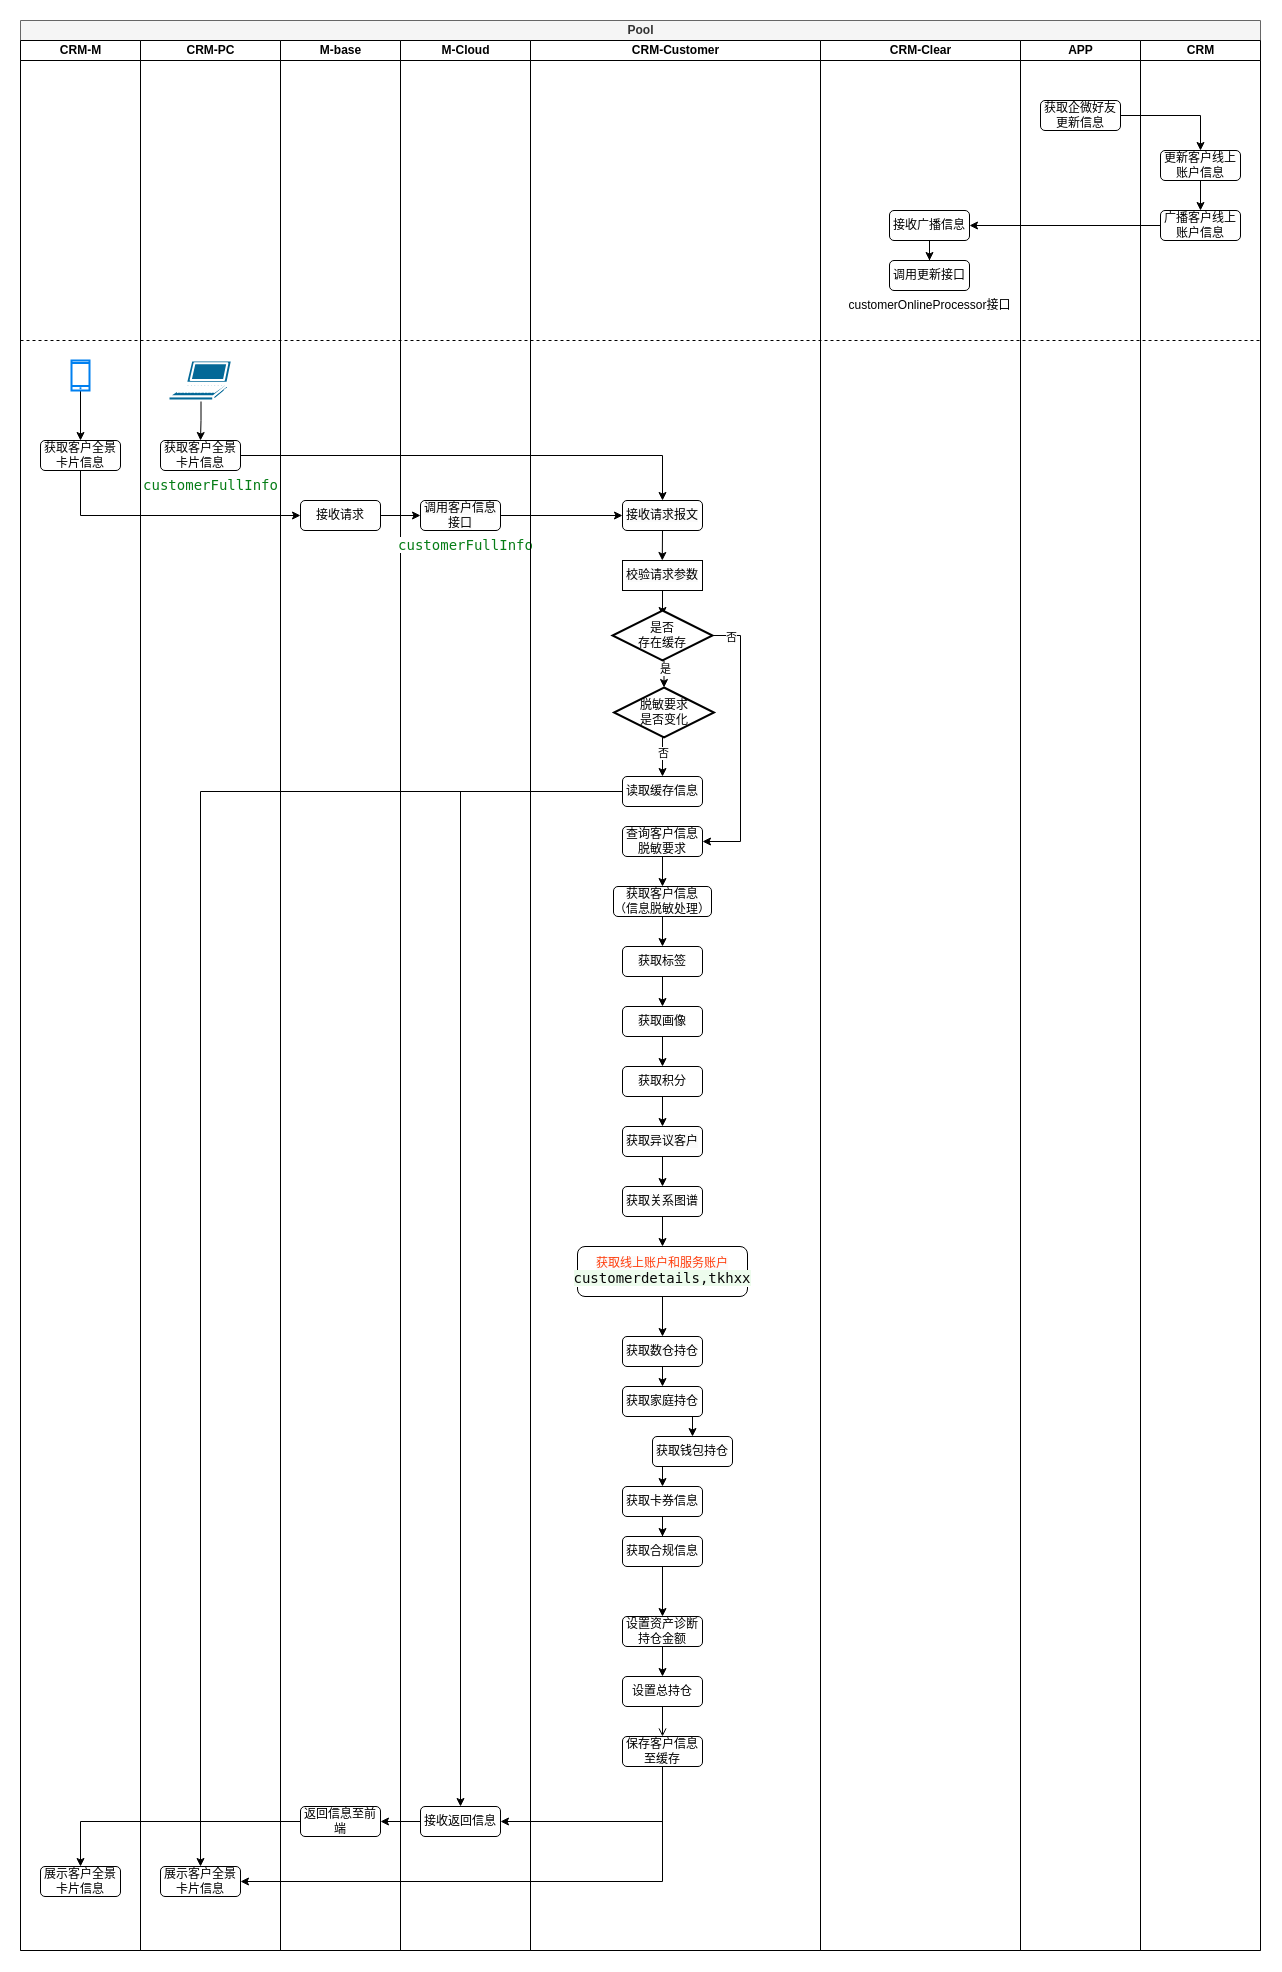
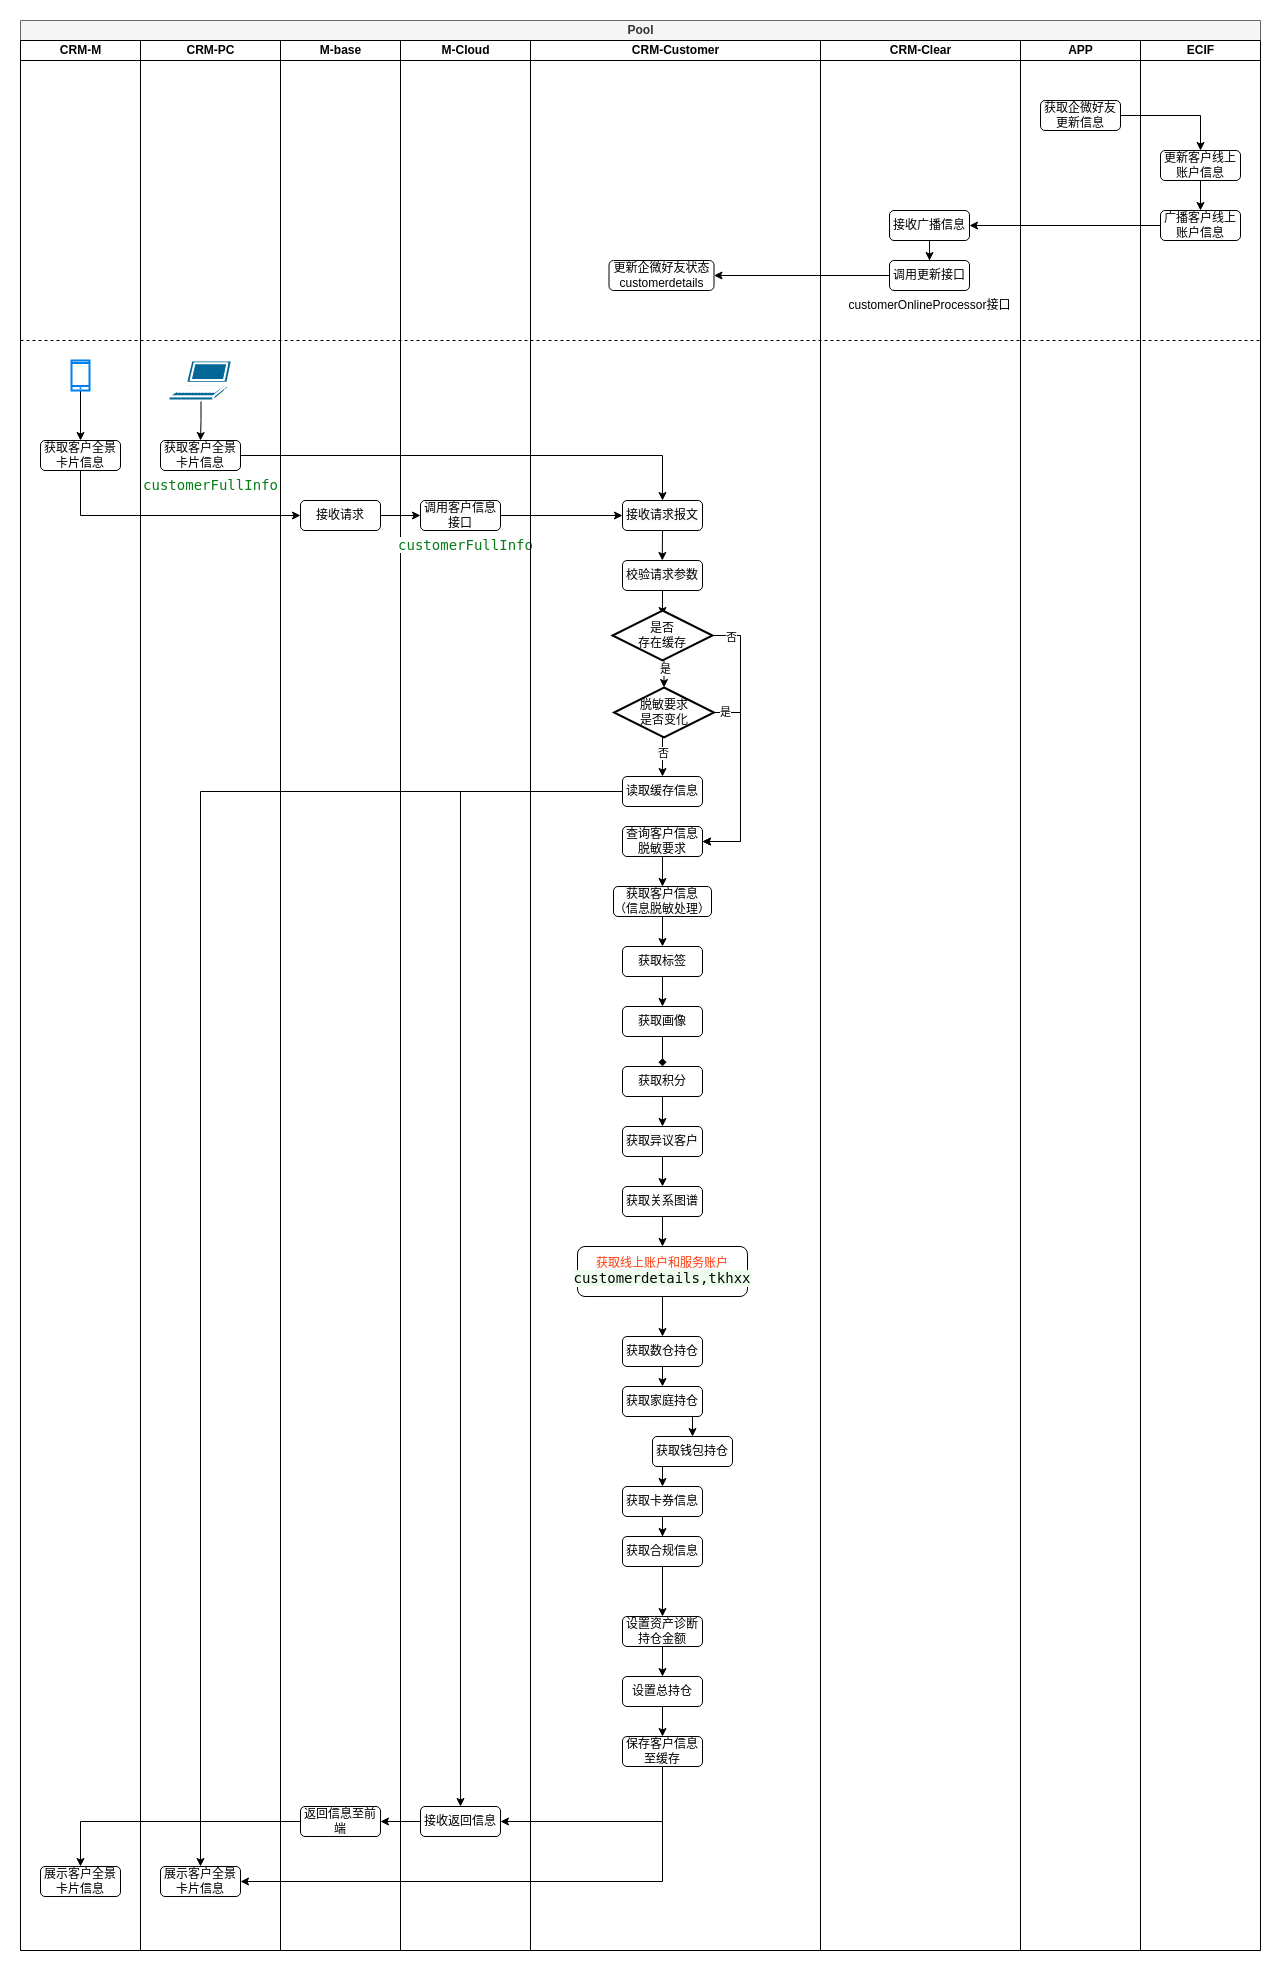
(1201, 51) -> (1201, 51)
none -> (662, 276)
none -> (805, 276)
(663, 576) -> (663, 576)
none -> (726, 713)
(663, 1058) -> (663, 1058)
(663, 1730) -> (663, 1728)
